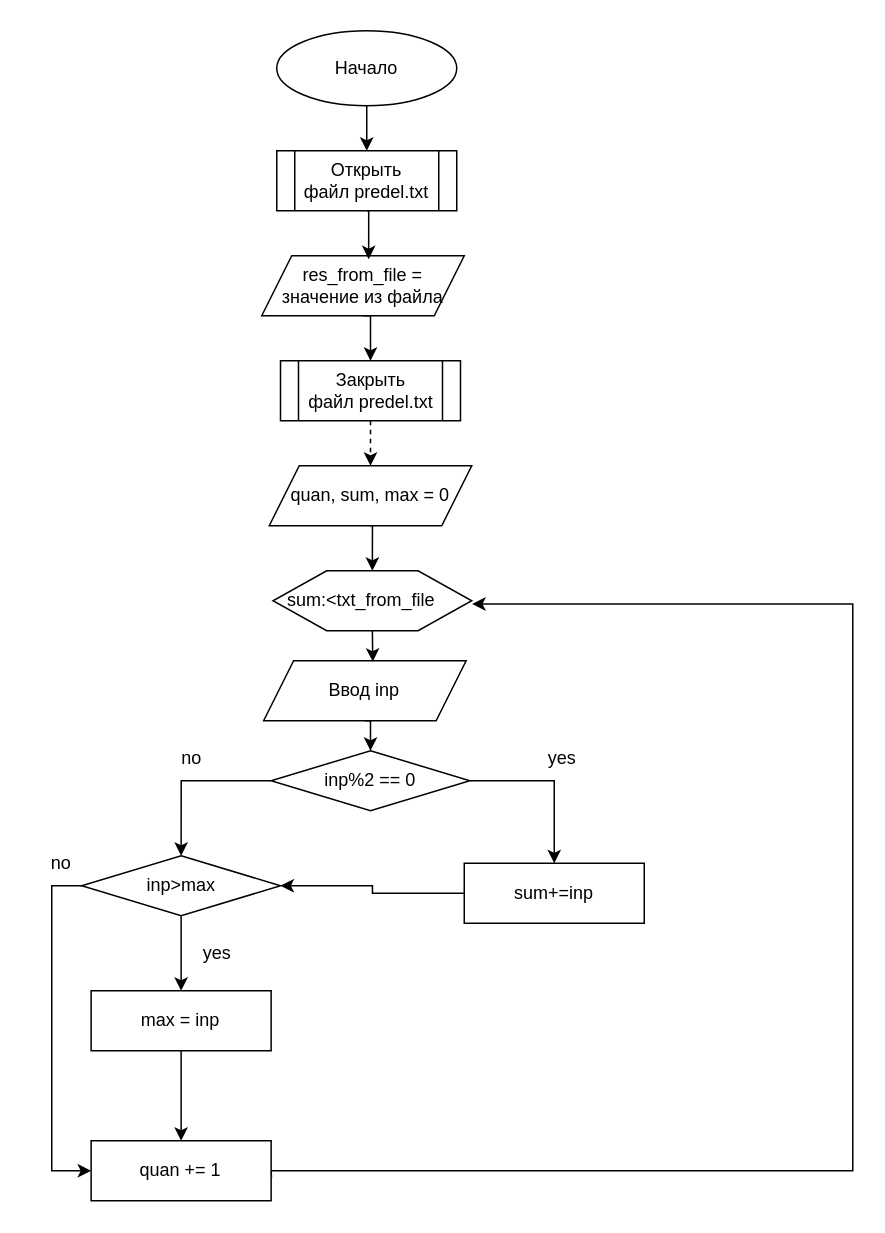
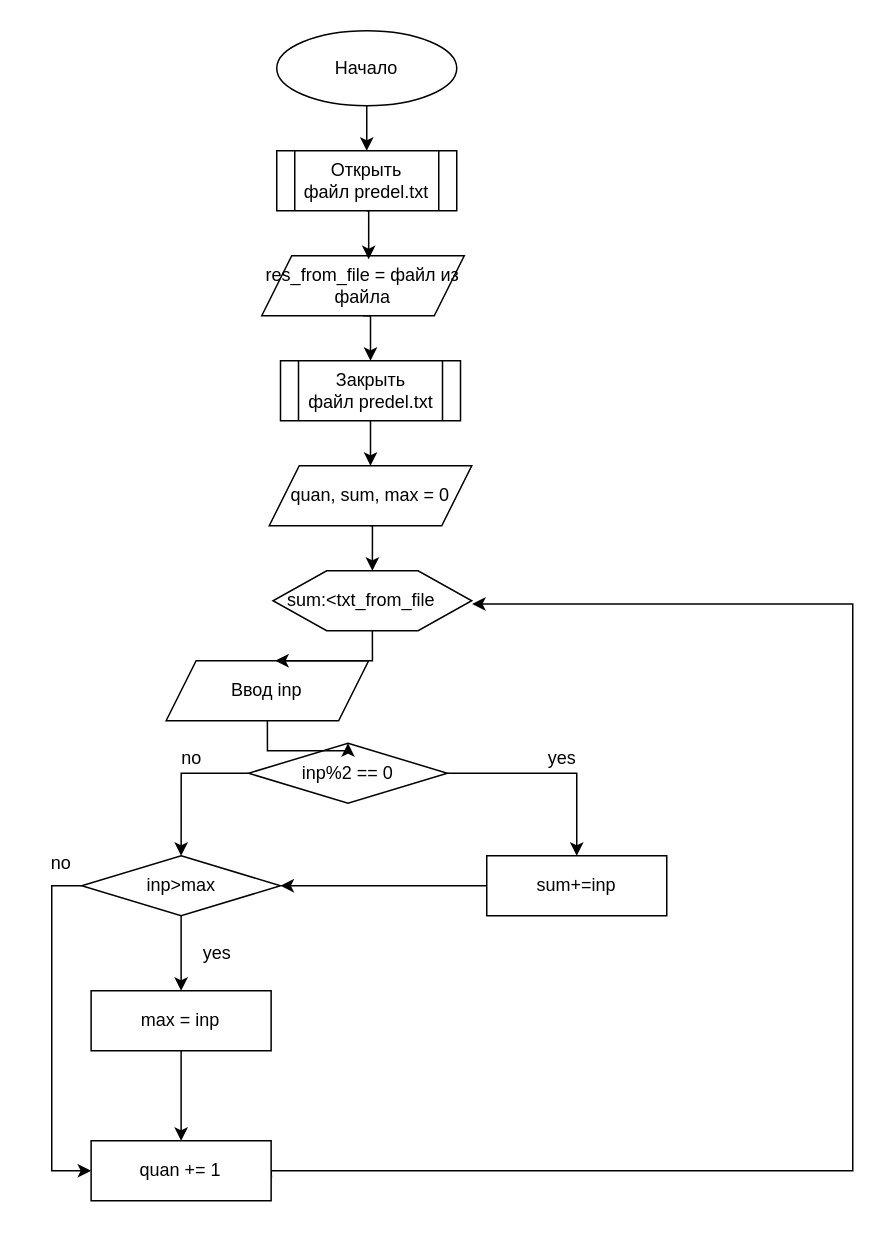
(363, 286) -> (363, 286)
(371, 439) -> (371, 439)
(365, 691) -> (267, 691)
(371, 781) -> (348, 773)
(554, 893) -> (577, 886)
